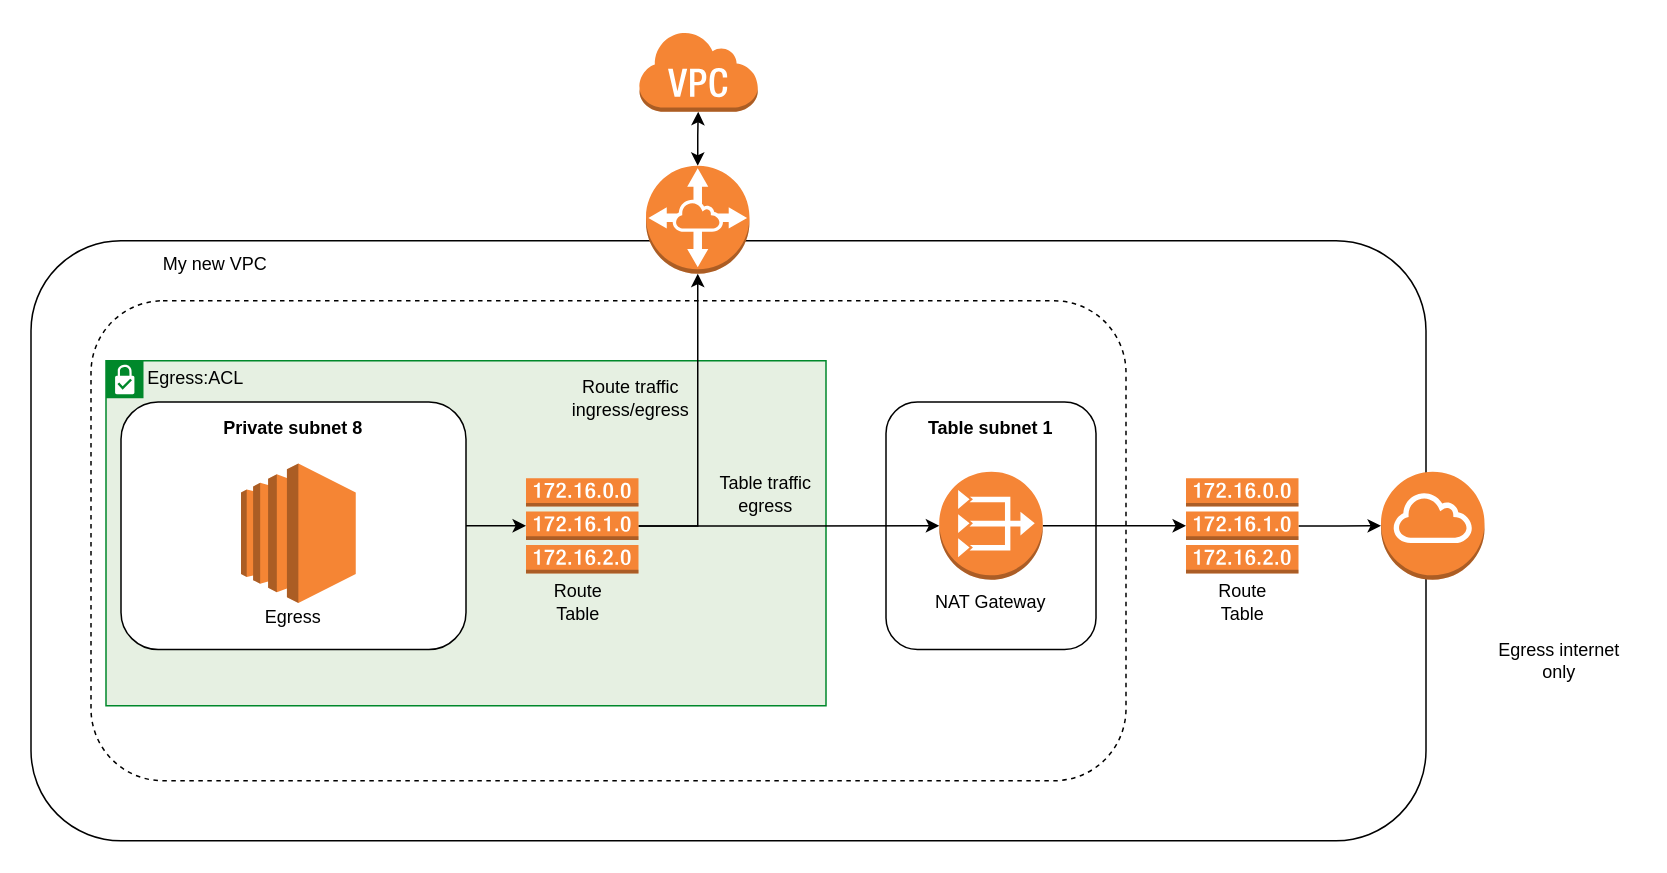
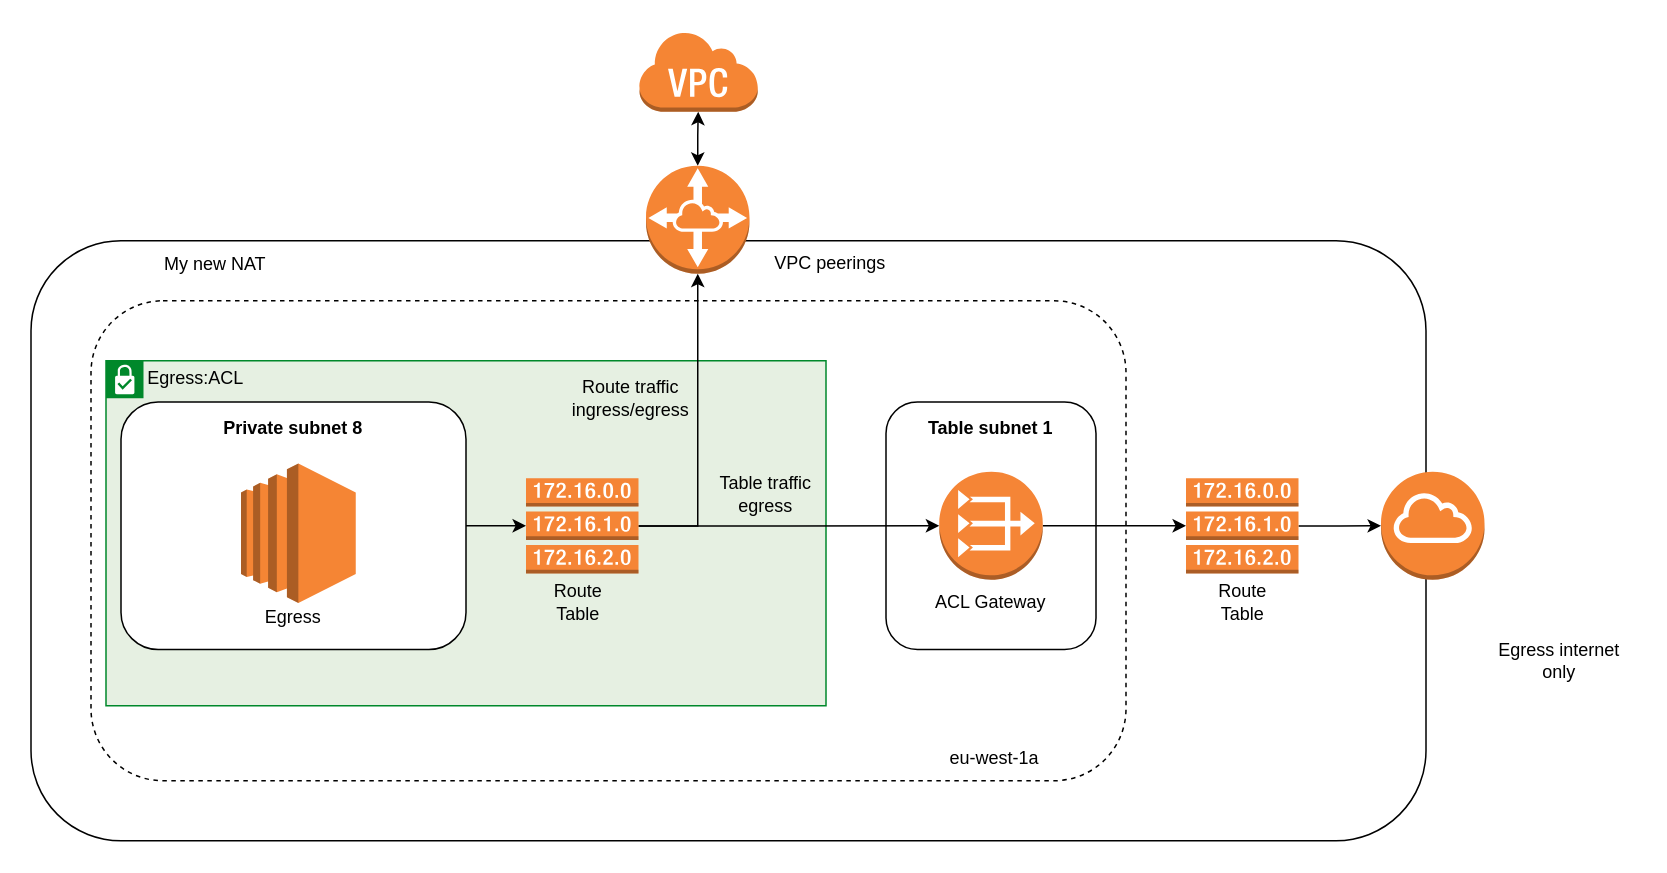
none -> (829, 263)
(215, 265) -> (215, 265)
(991, 602) -> (991, 602)
none -> (995, 758)
